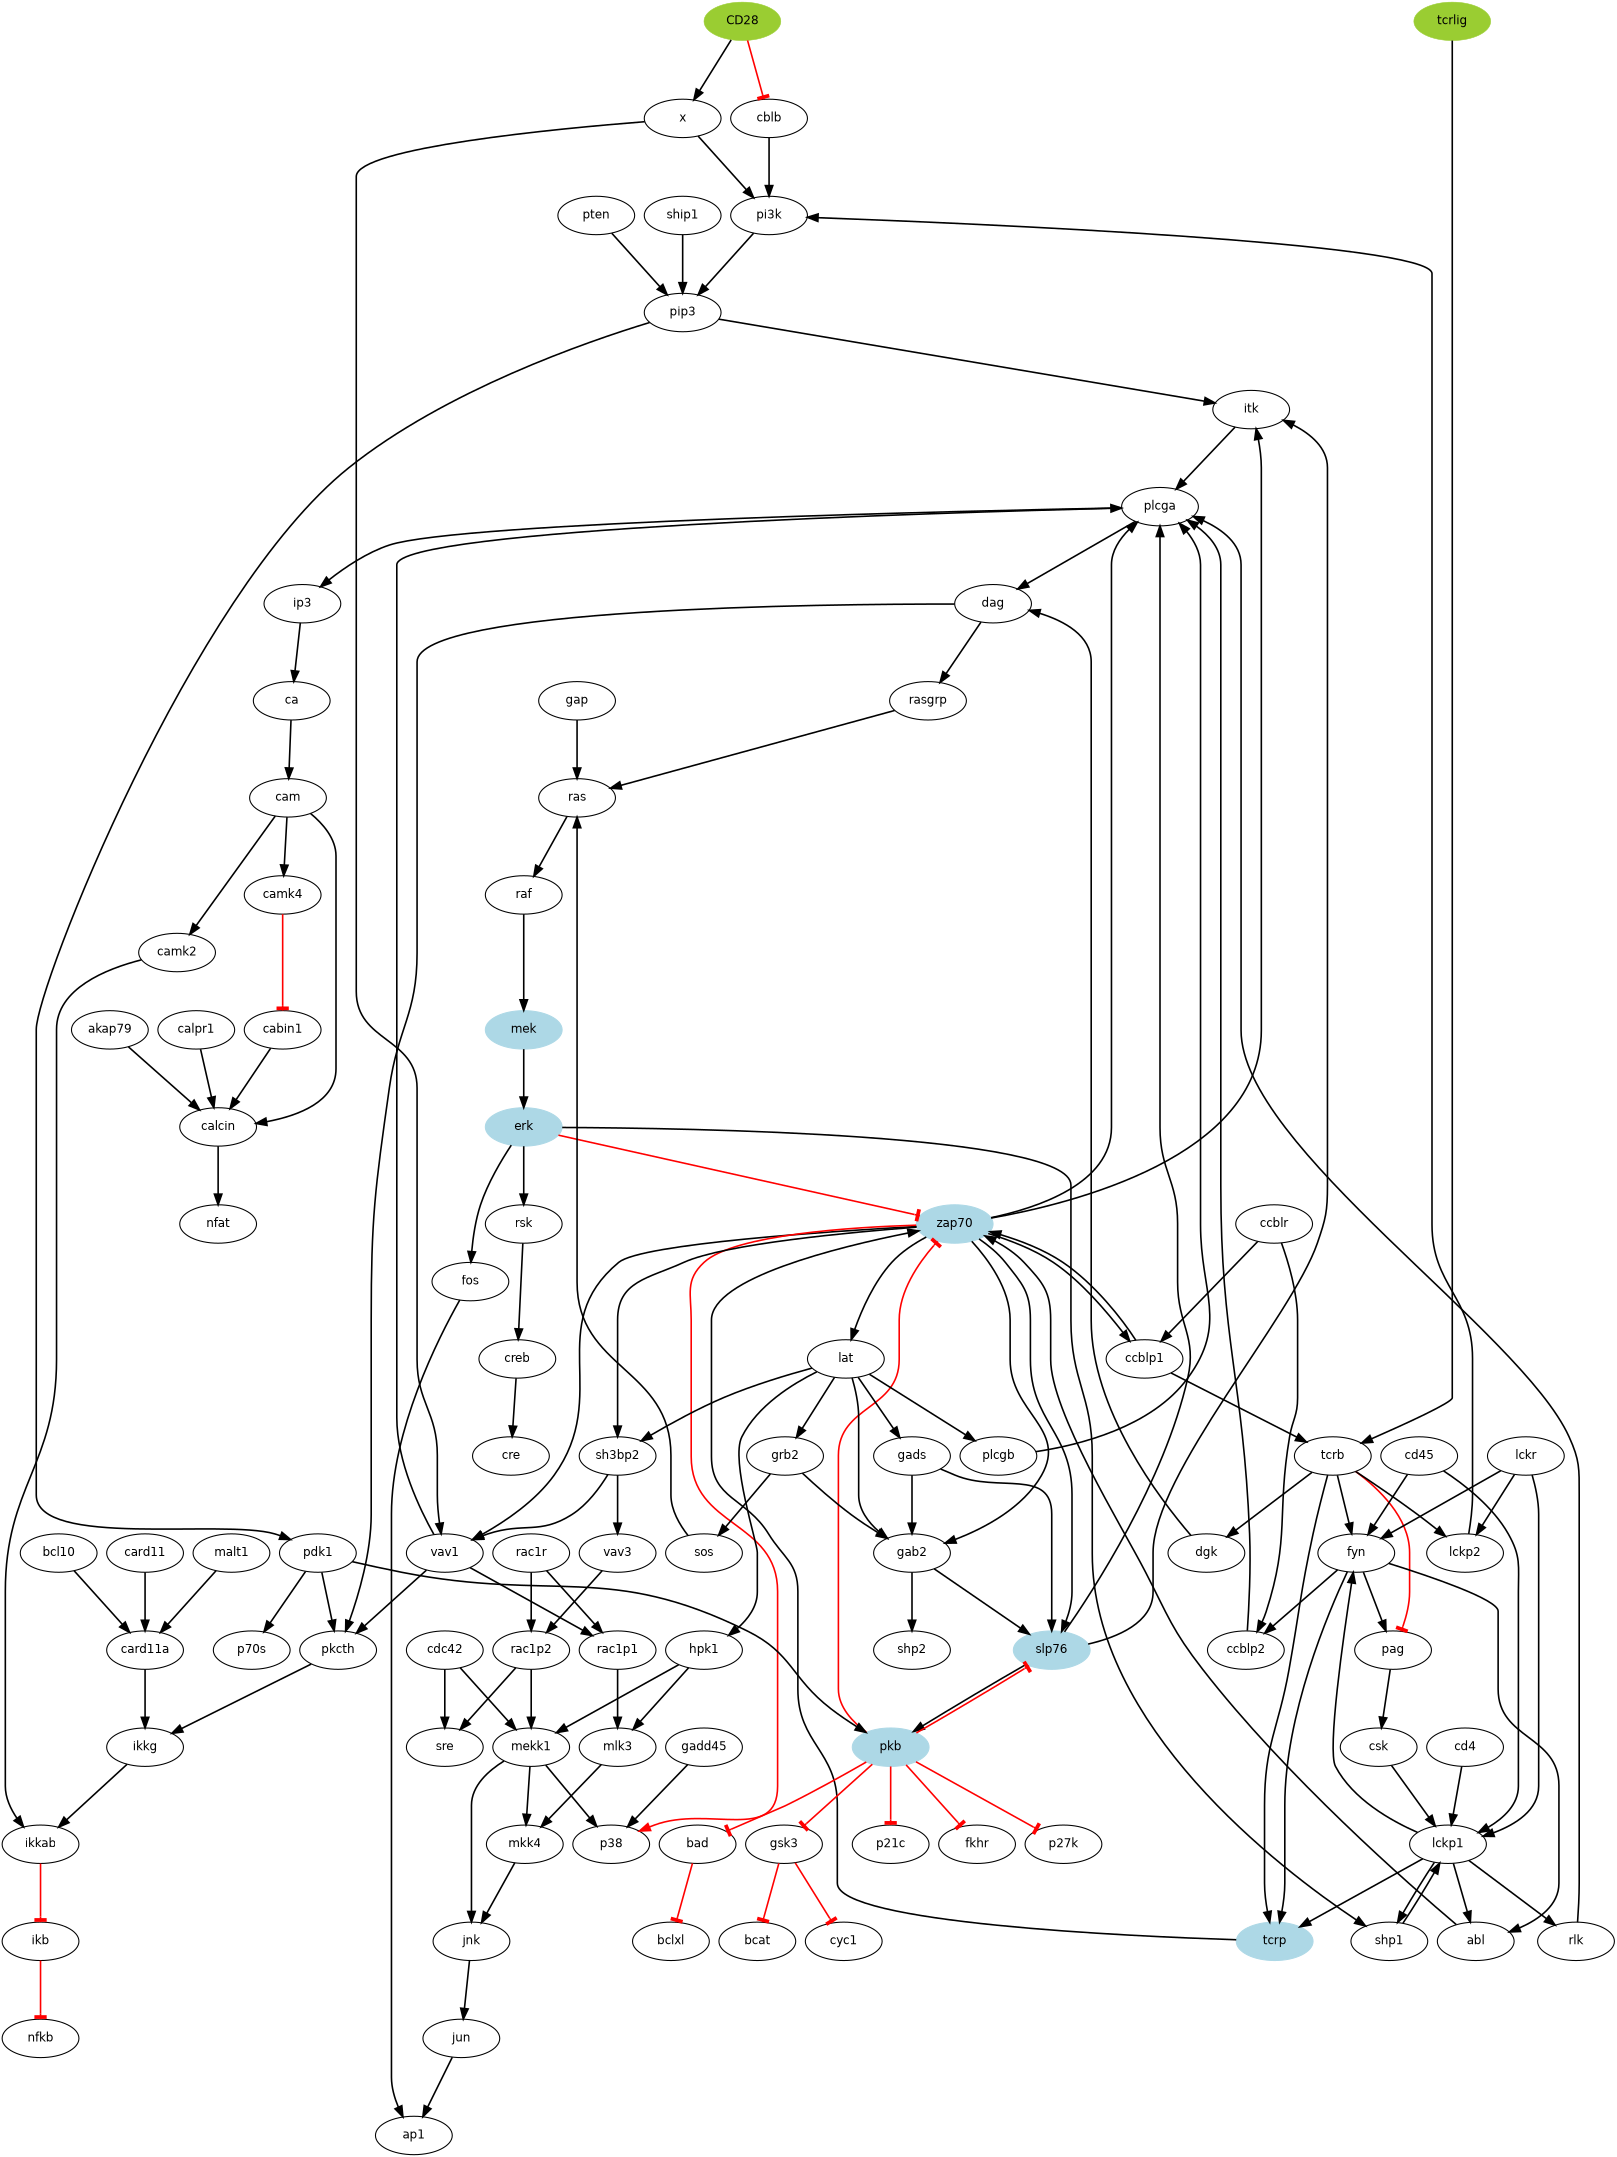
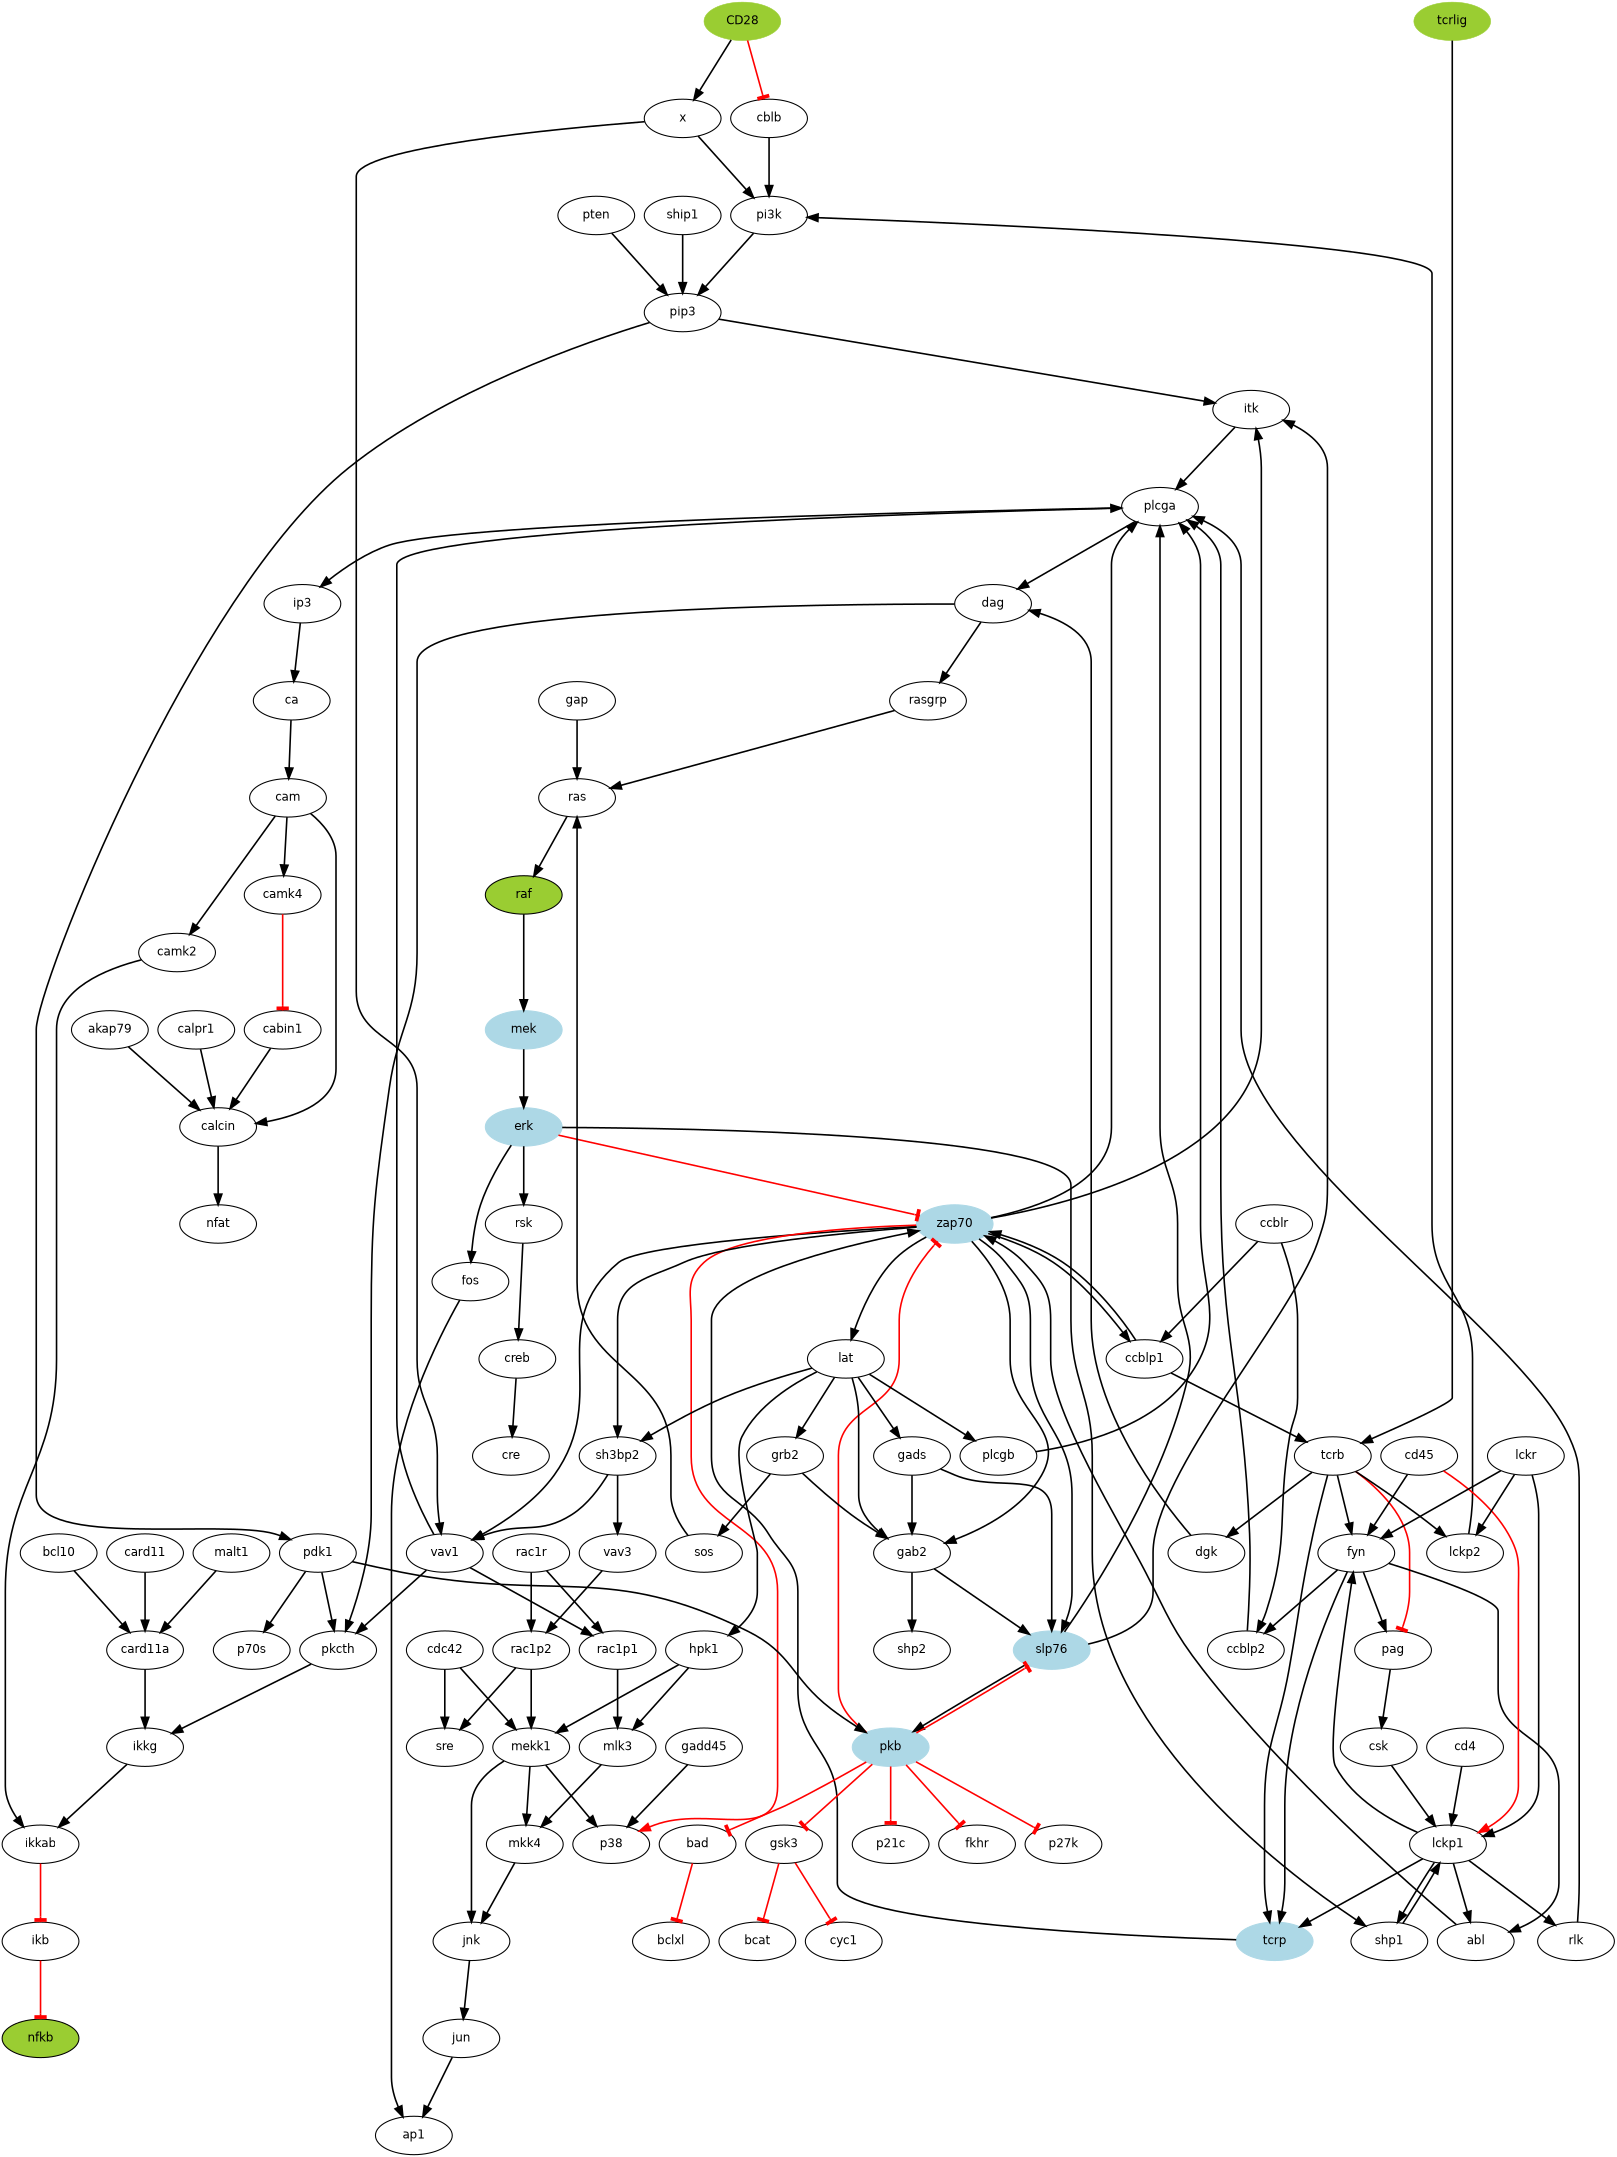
(524, 895) -> (524, 895)
(1518, 1640) -> (1518, 1640)
(41, 2038) -> (41, 2038)
